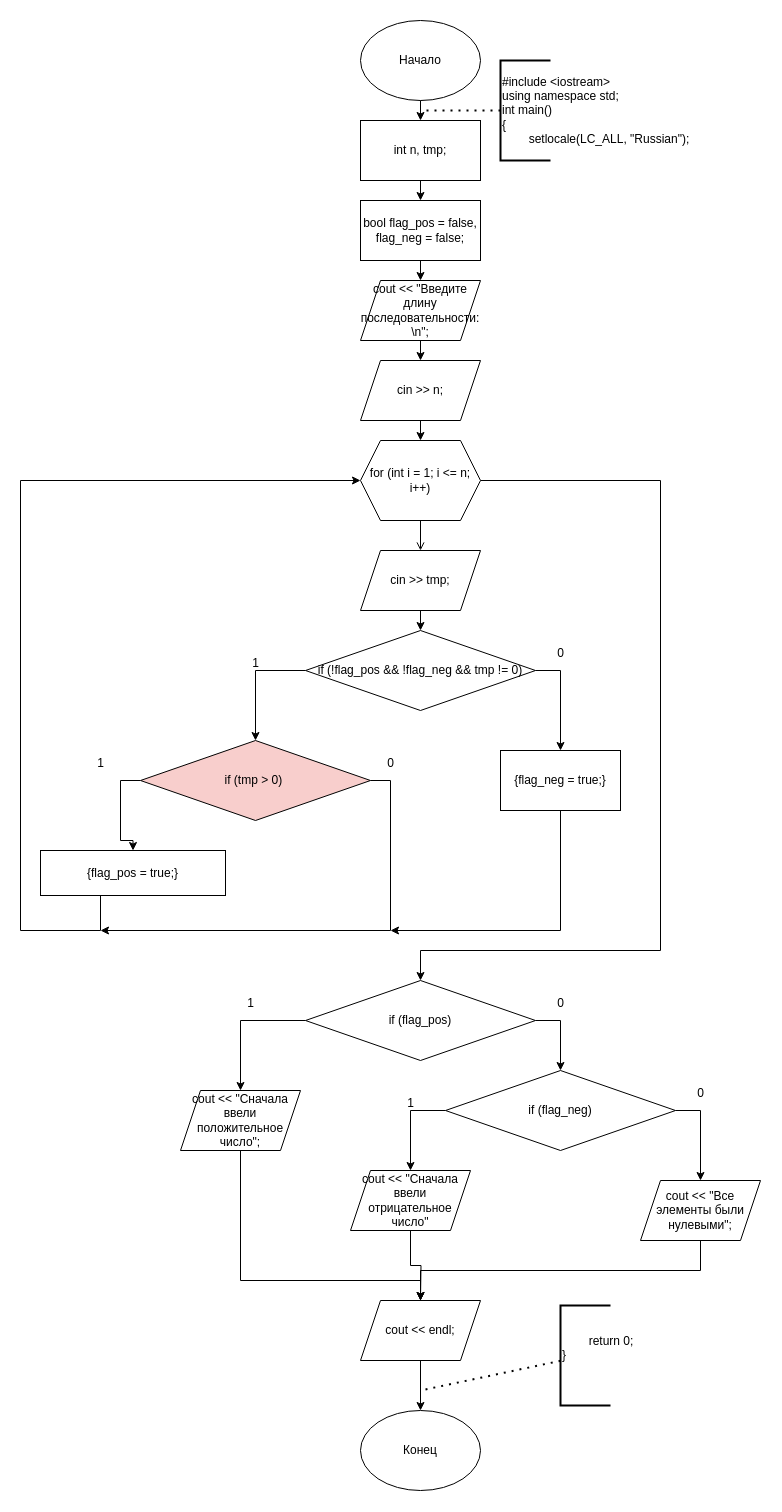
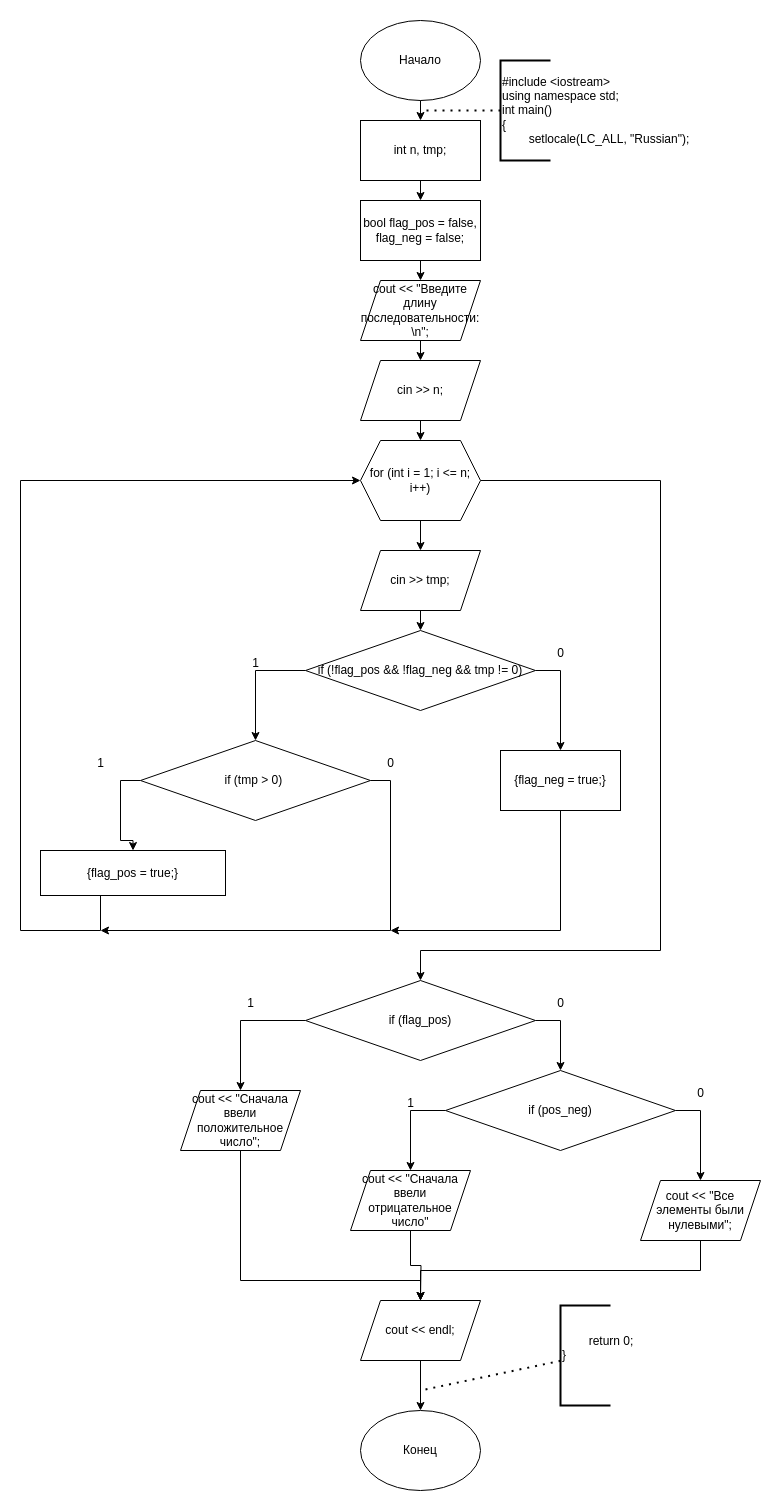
(421, 544) -> (421, 542)
(256, 781) -> (256, 781)
(561, 1111) -> (561, 1111)
